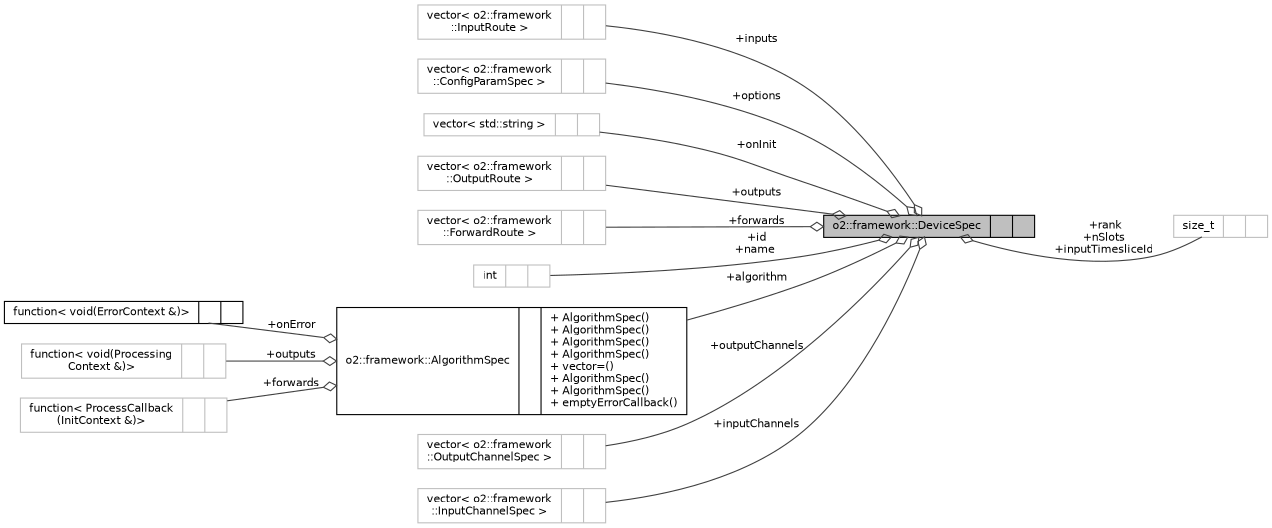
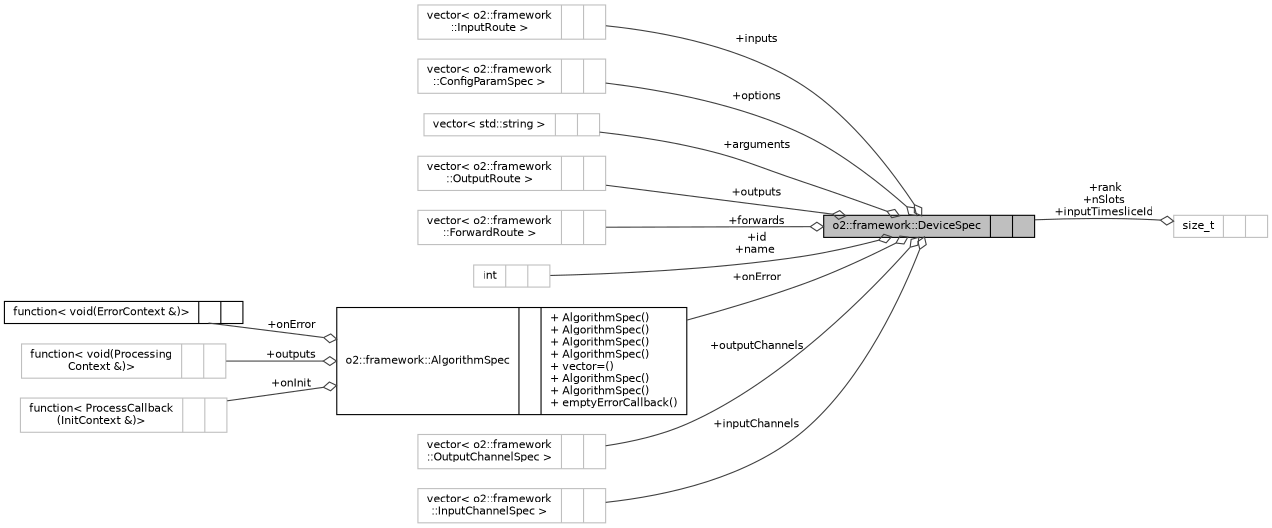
(755, 145) -> (755, 145)
(1089, 261) -> (1097, 219)
(755, 278) -> (755, 278)
(290, 384) -> (290, 384)
